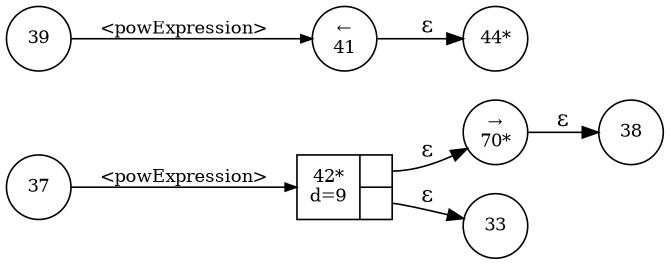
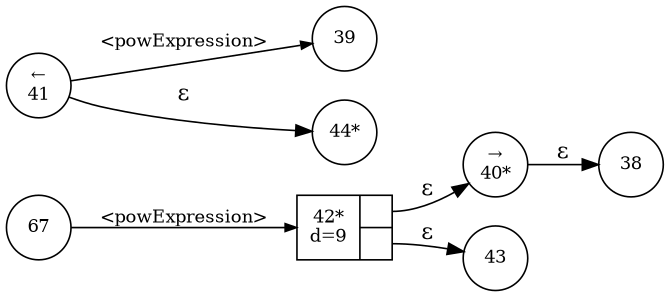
(186, 39) -> (186, 63)
(495, 132) -> (495, 165)
(39, 187) -> (39, 228)
(495, 226) -> (495, 258)
